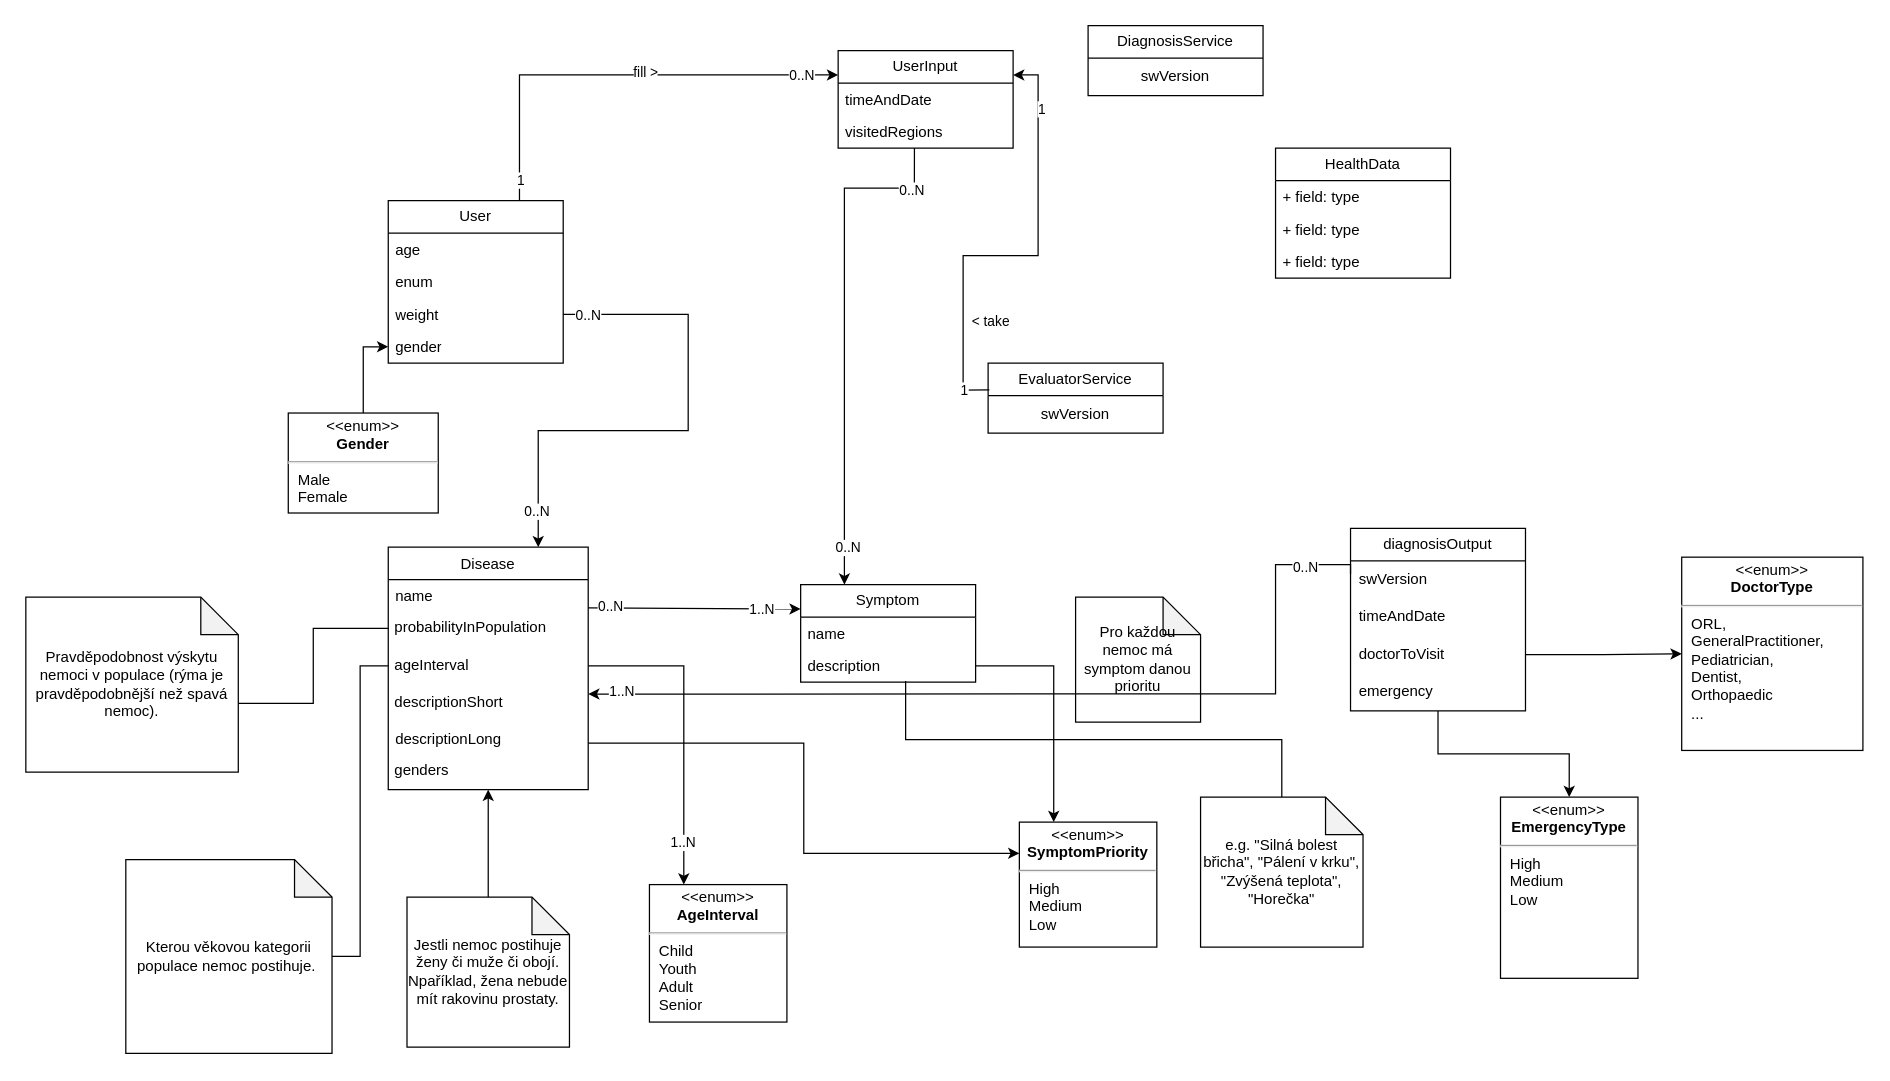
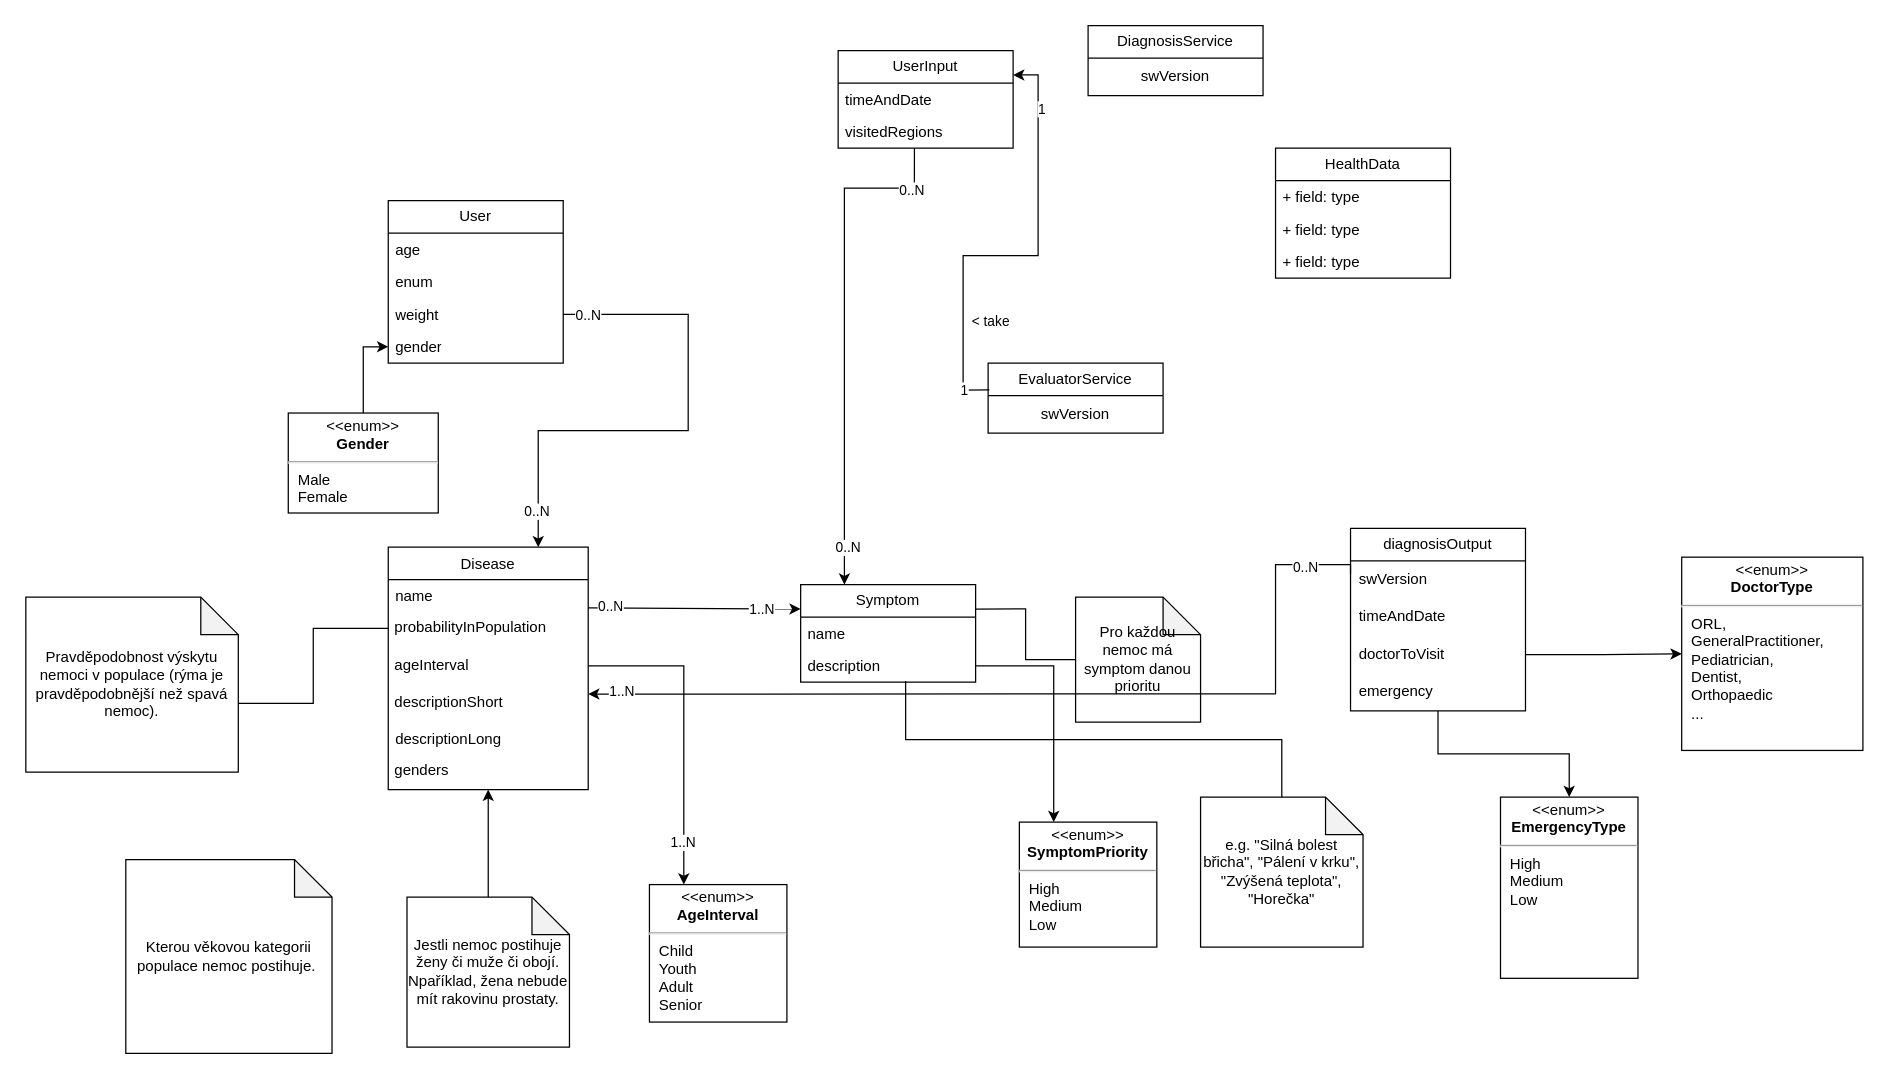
(614, 75) -> none
none -> (1026, 635)
(804, 795) -> none
(360, 812) -> none
